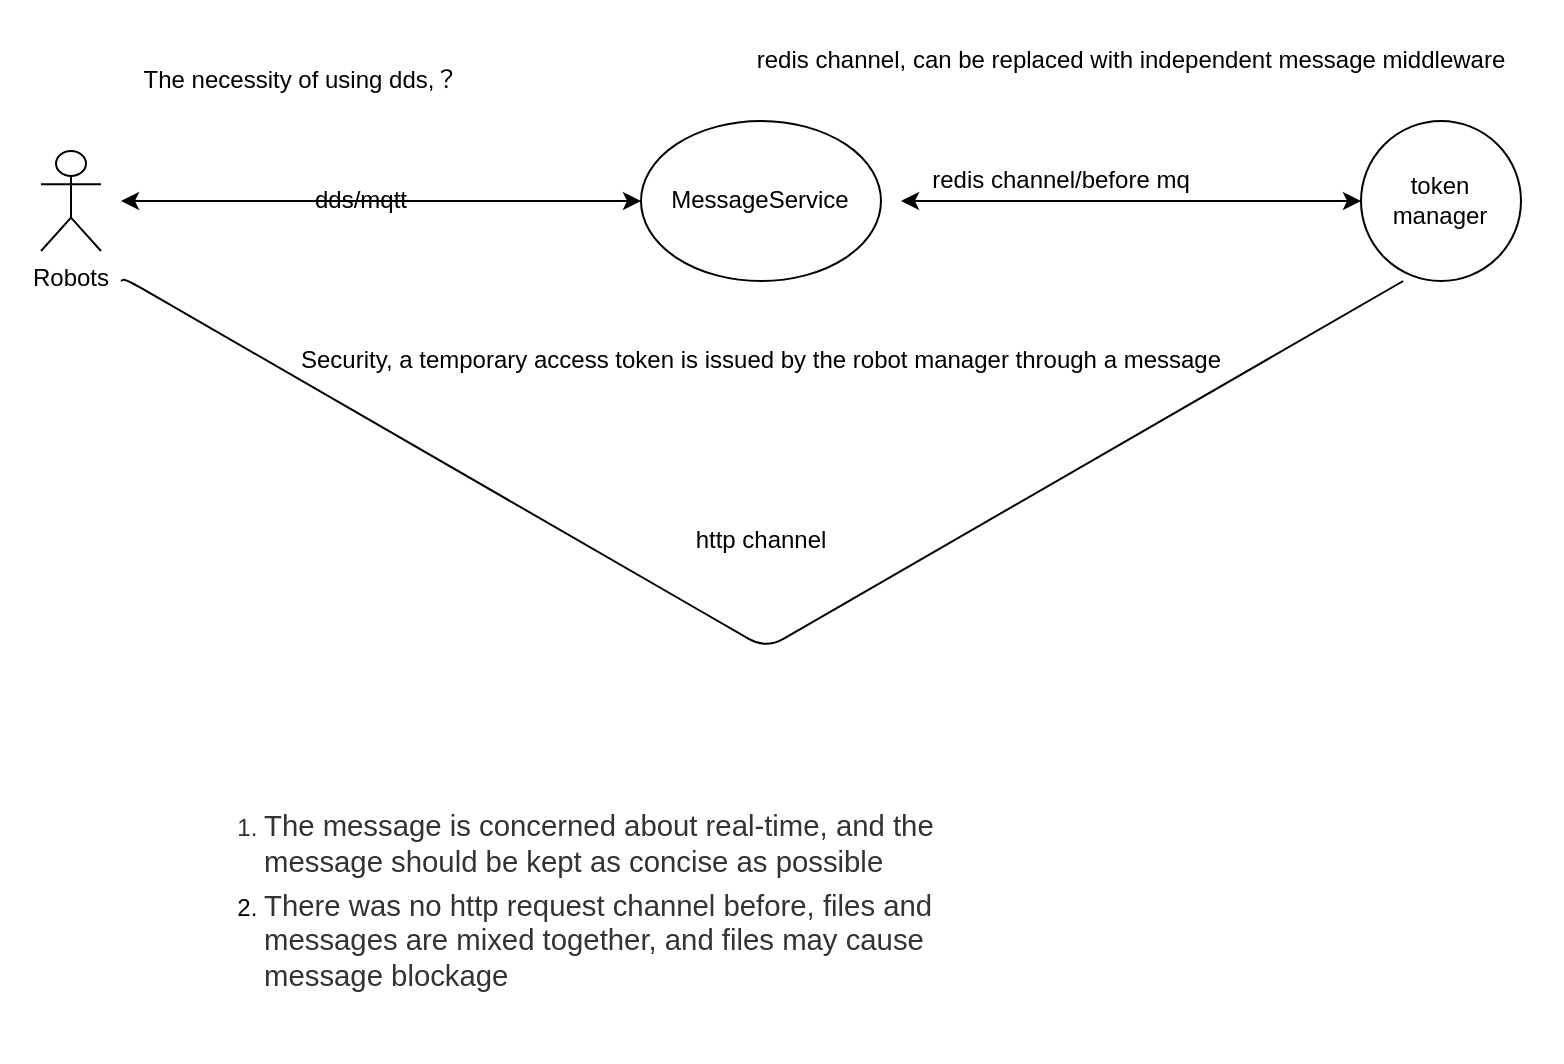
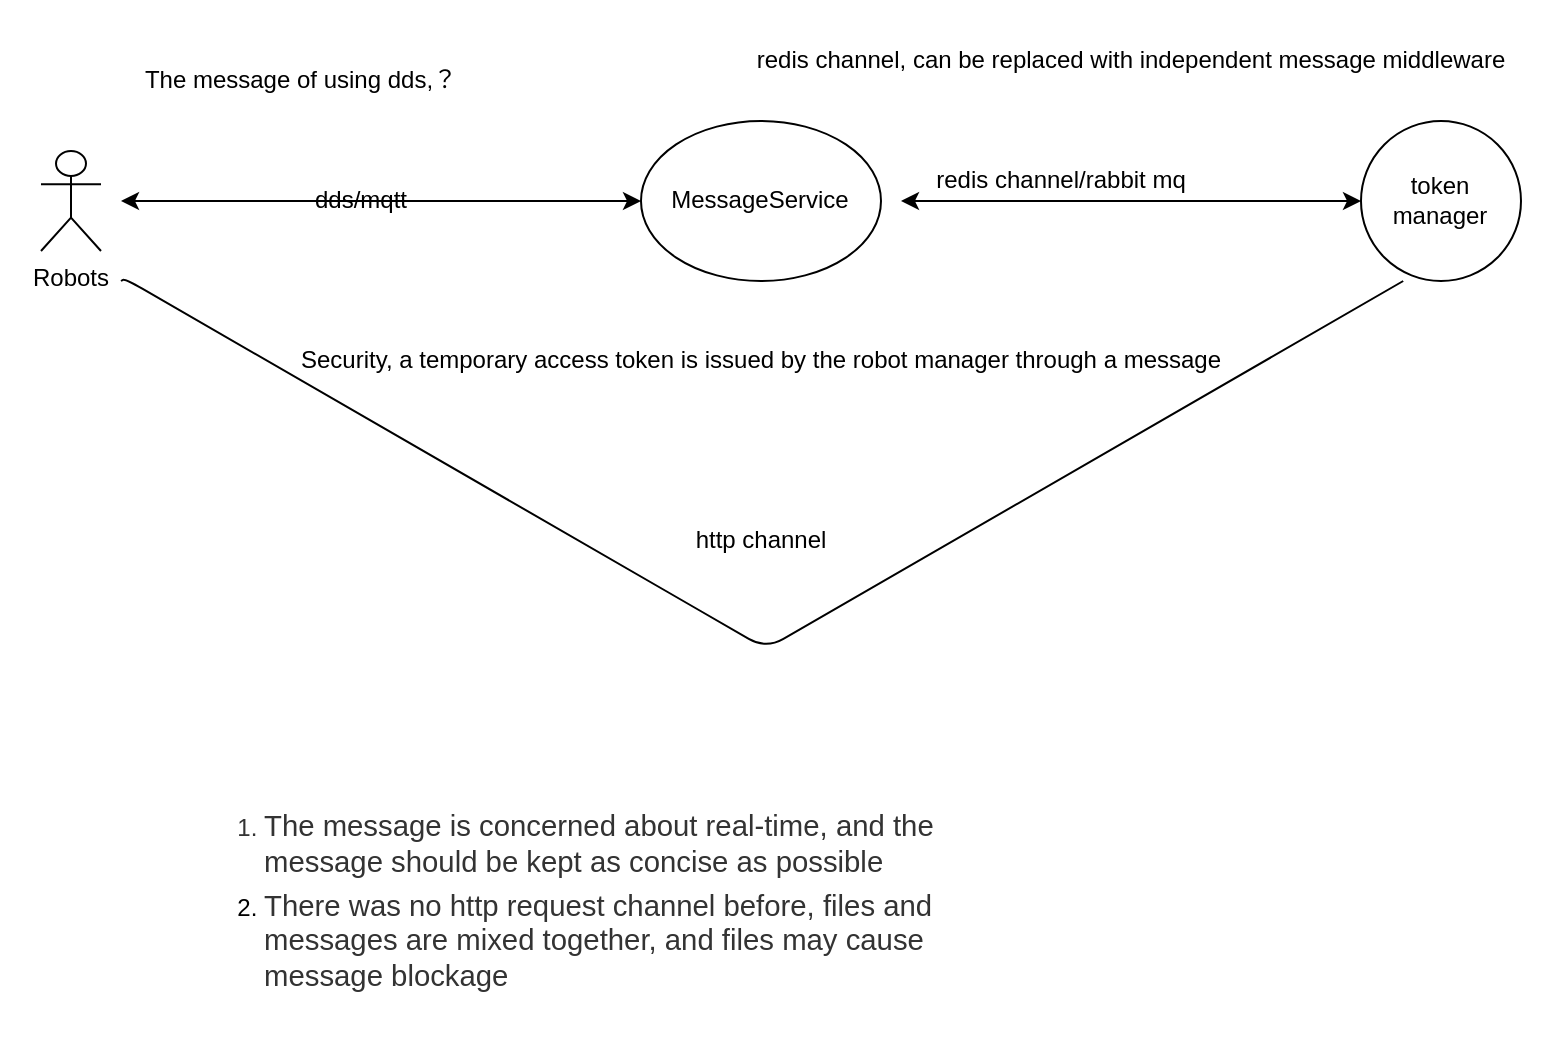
(302, 81) -> (302, 81)
(1062, 181) -> (1062, 181)
